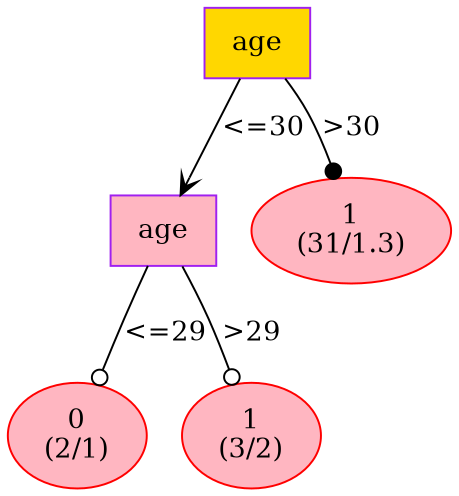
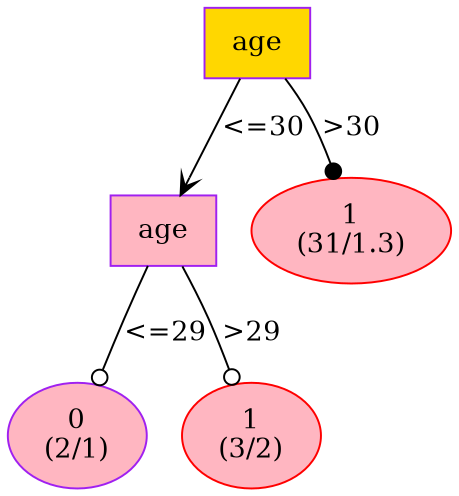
(77, 436) -> (77, 436)
